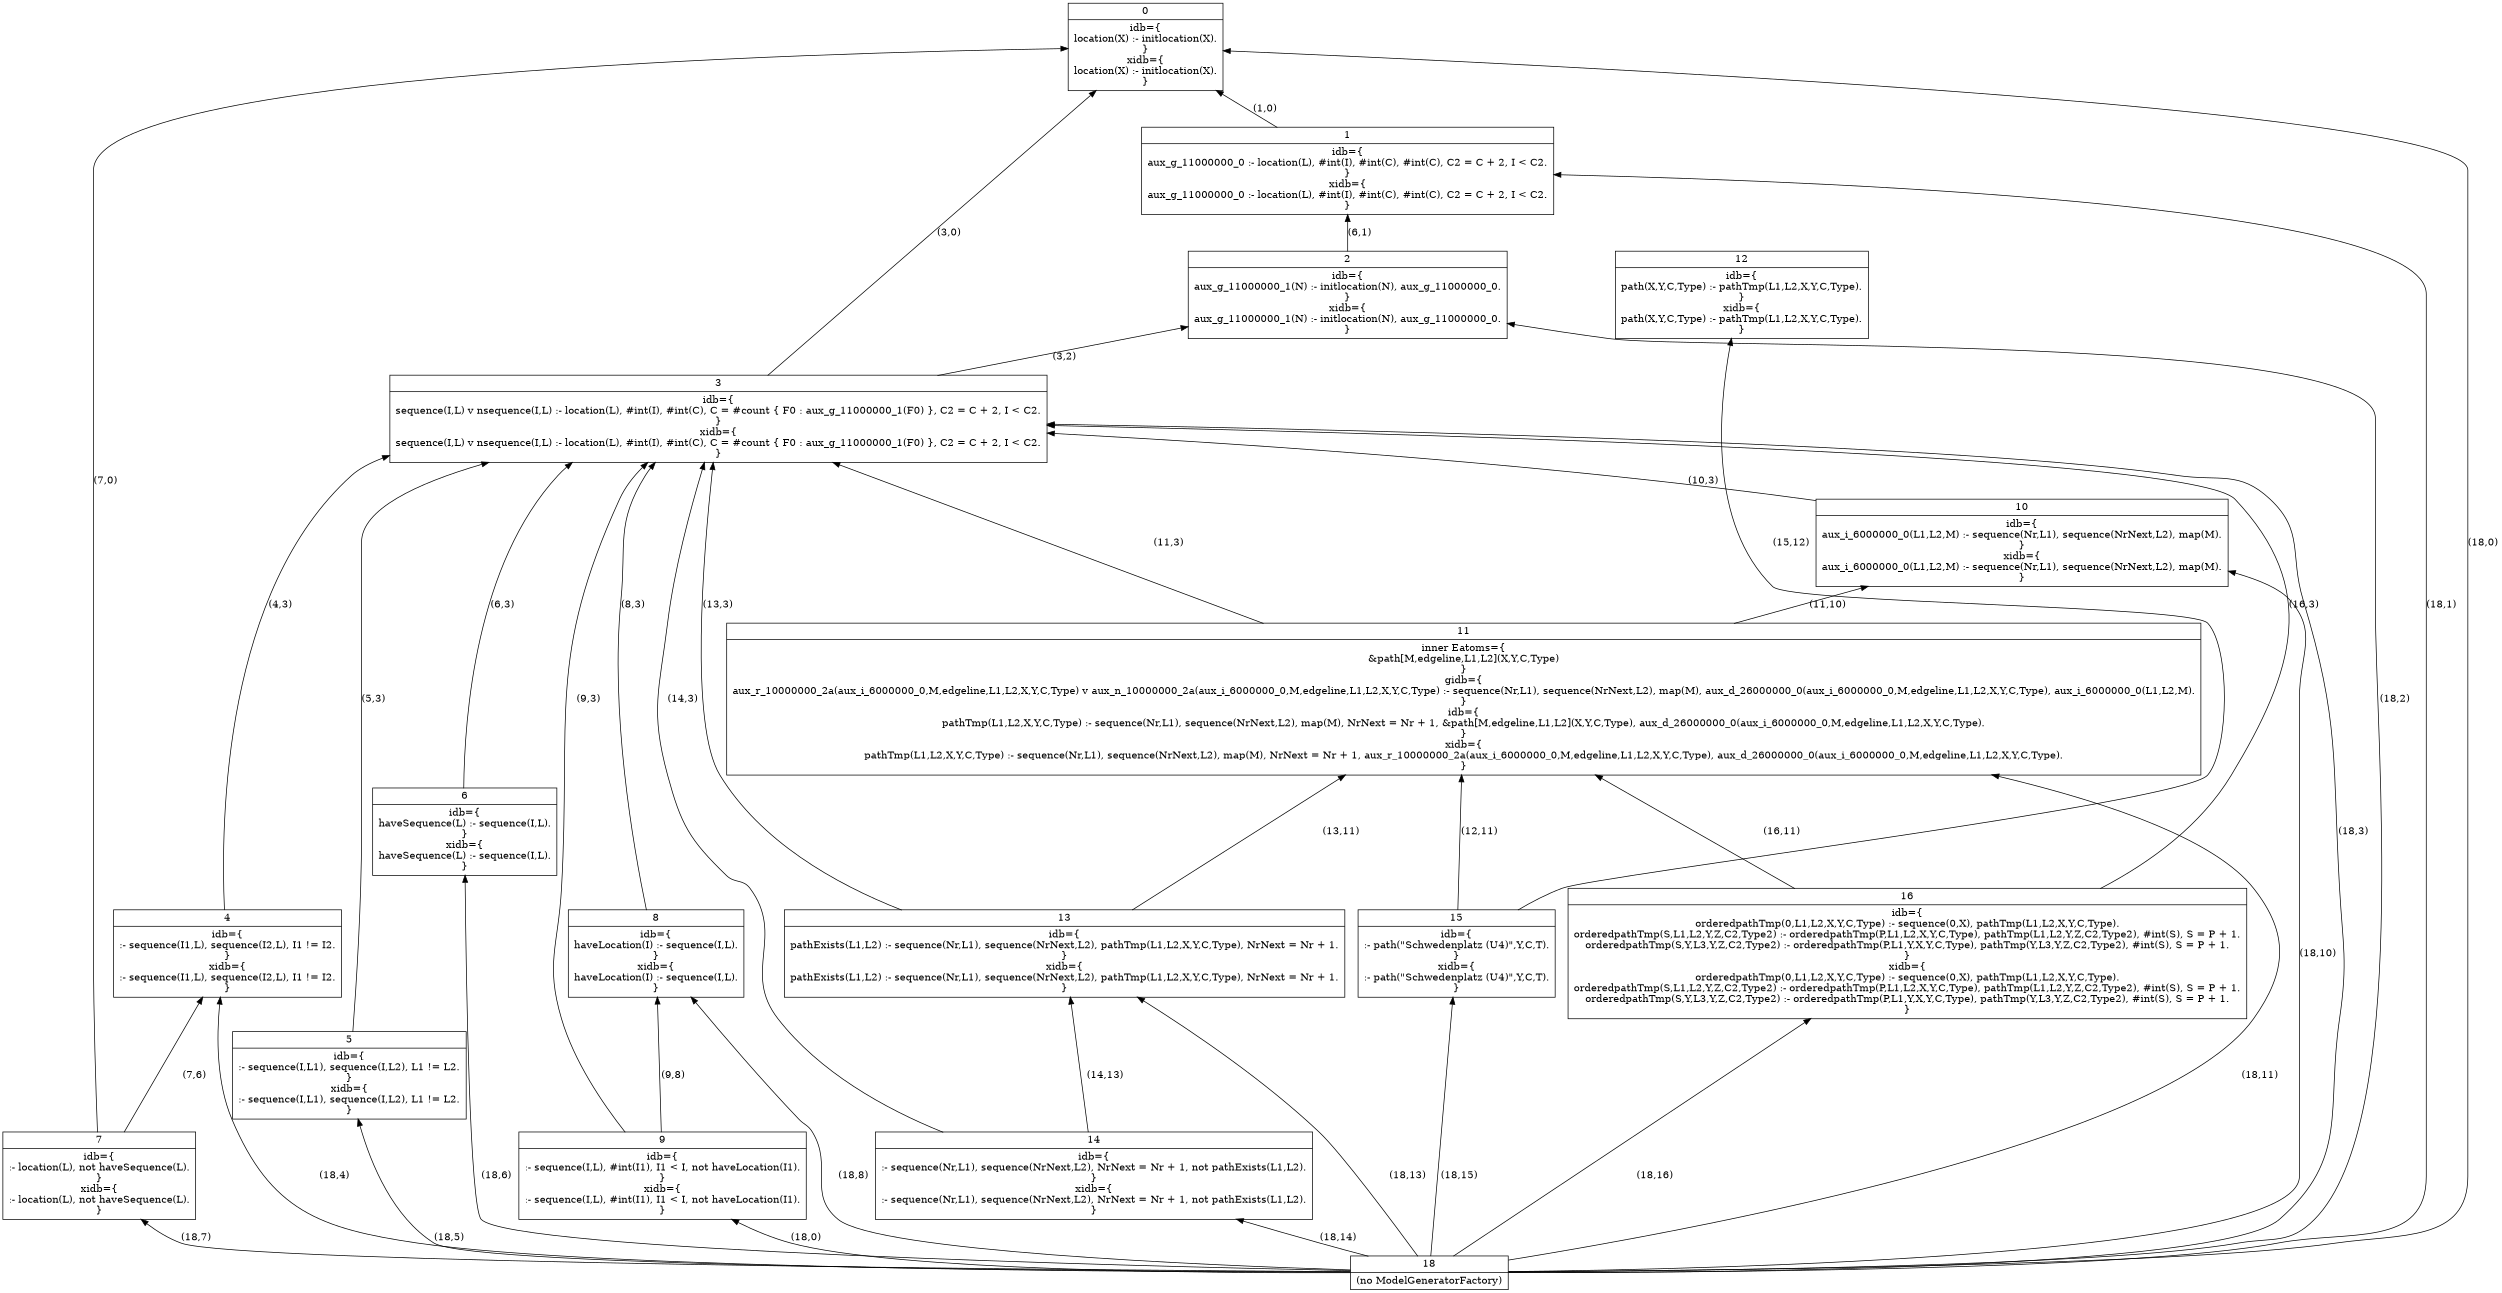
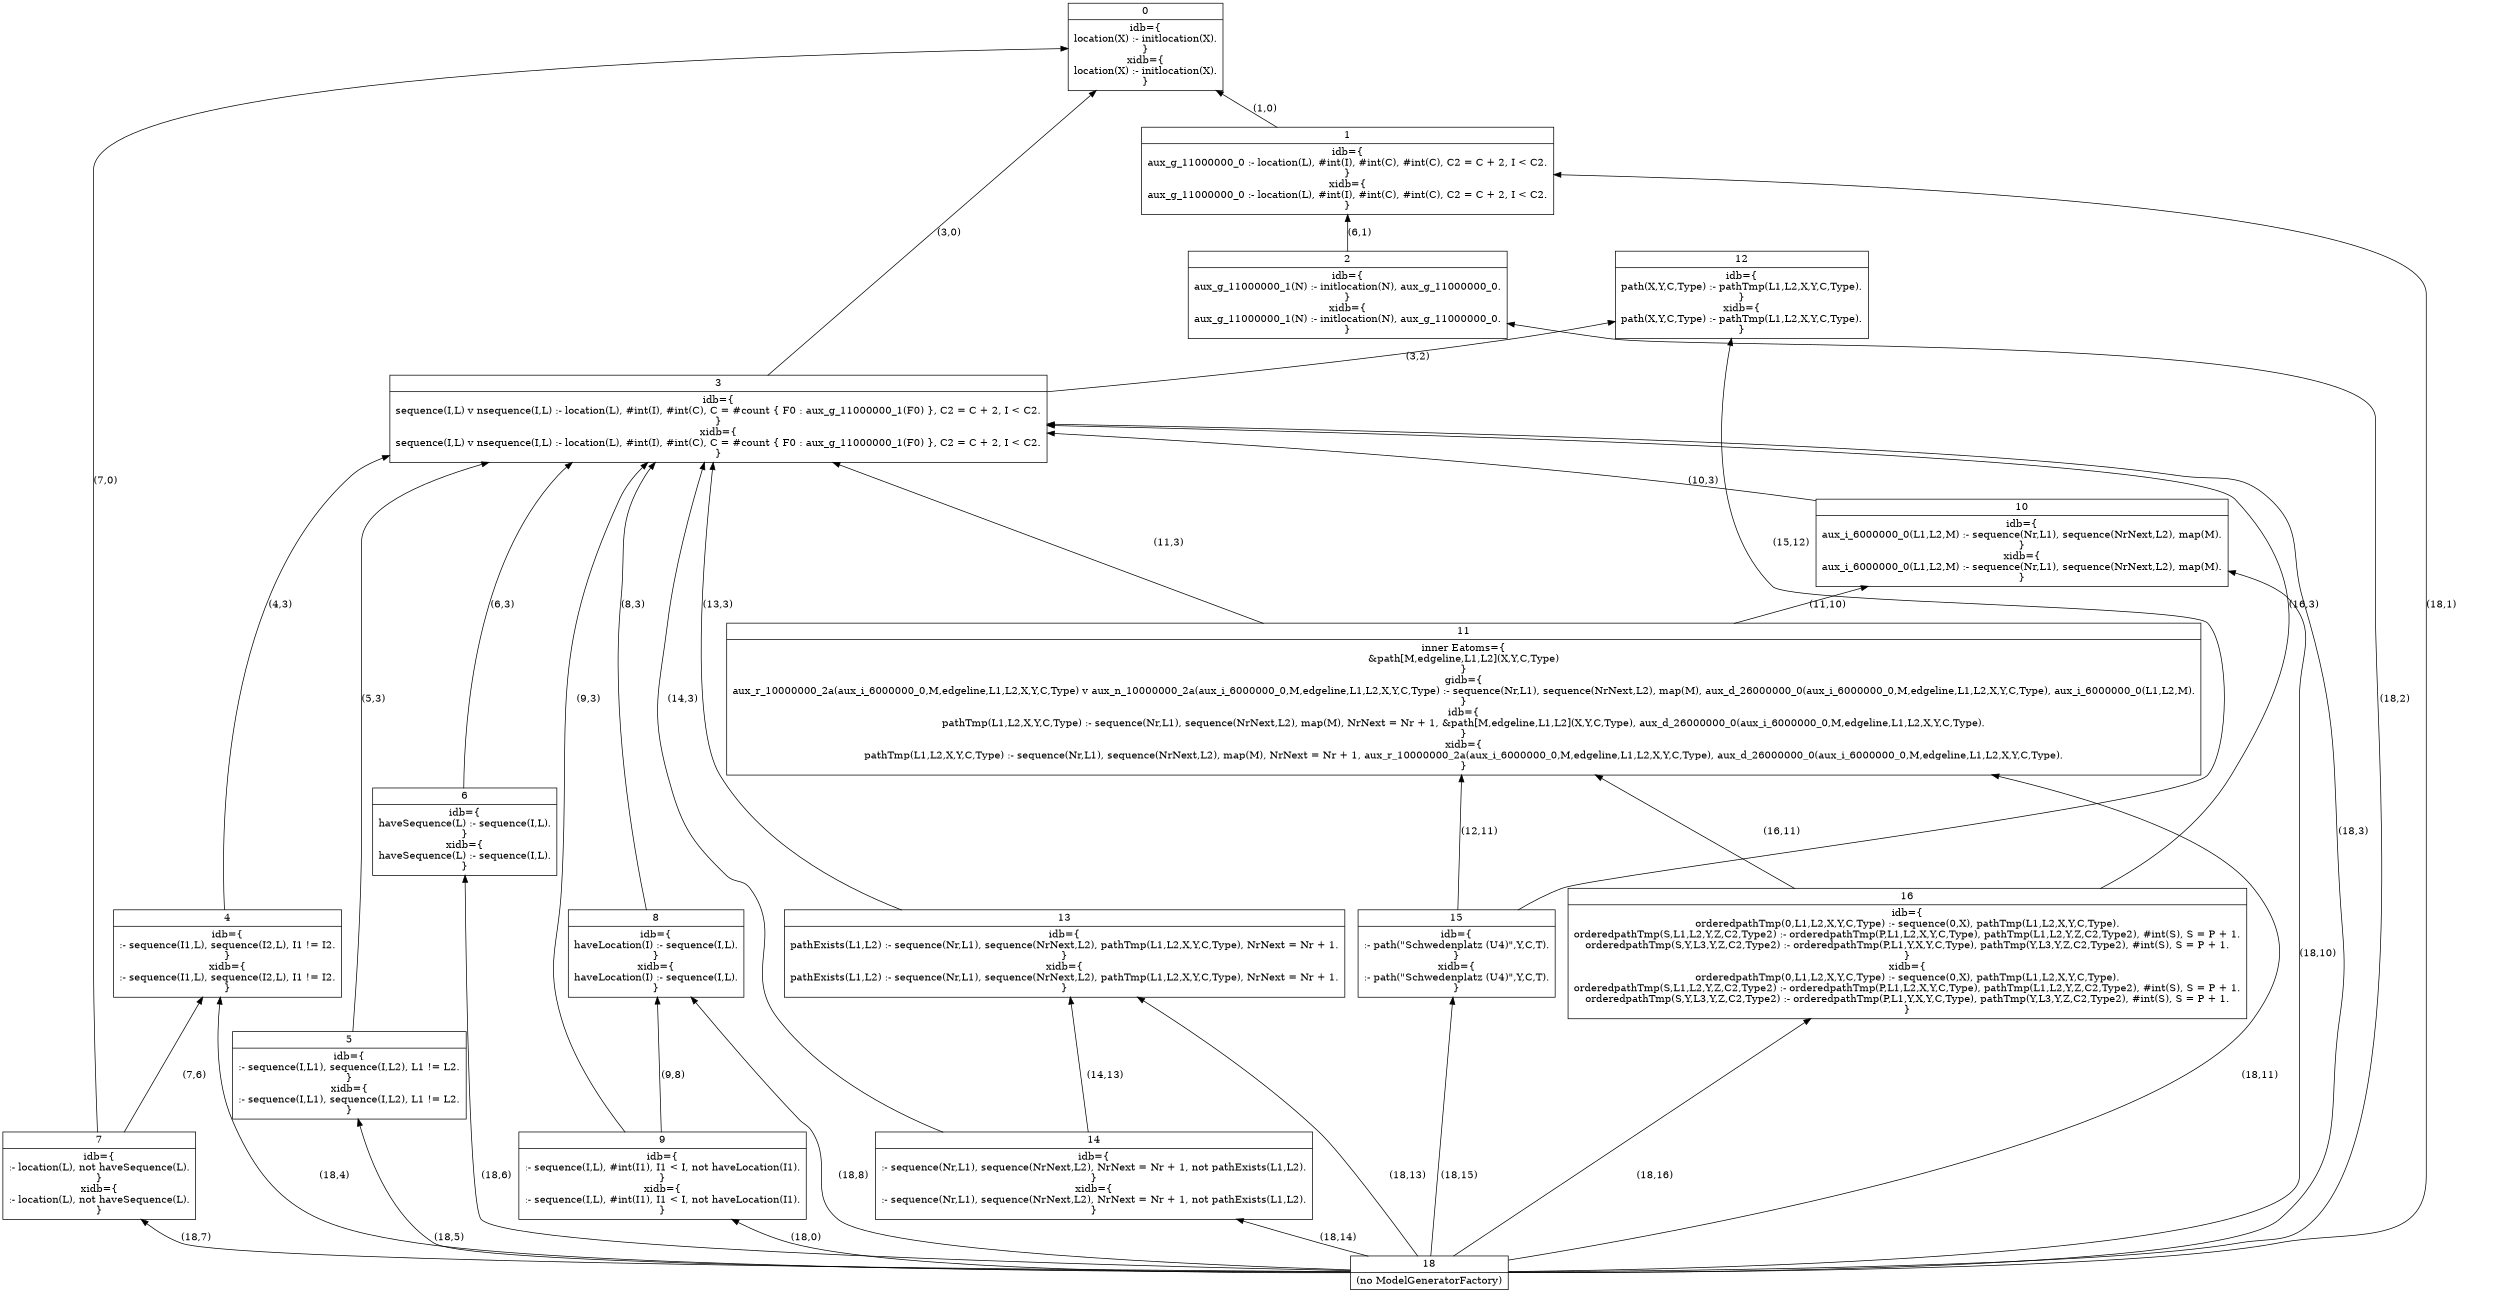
(1059, 352) -> (1328, 363)
(2468, 546) -> none
(1236, 844) -> none
